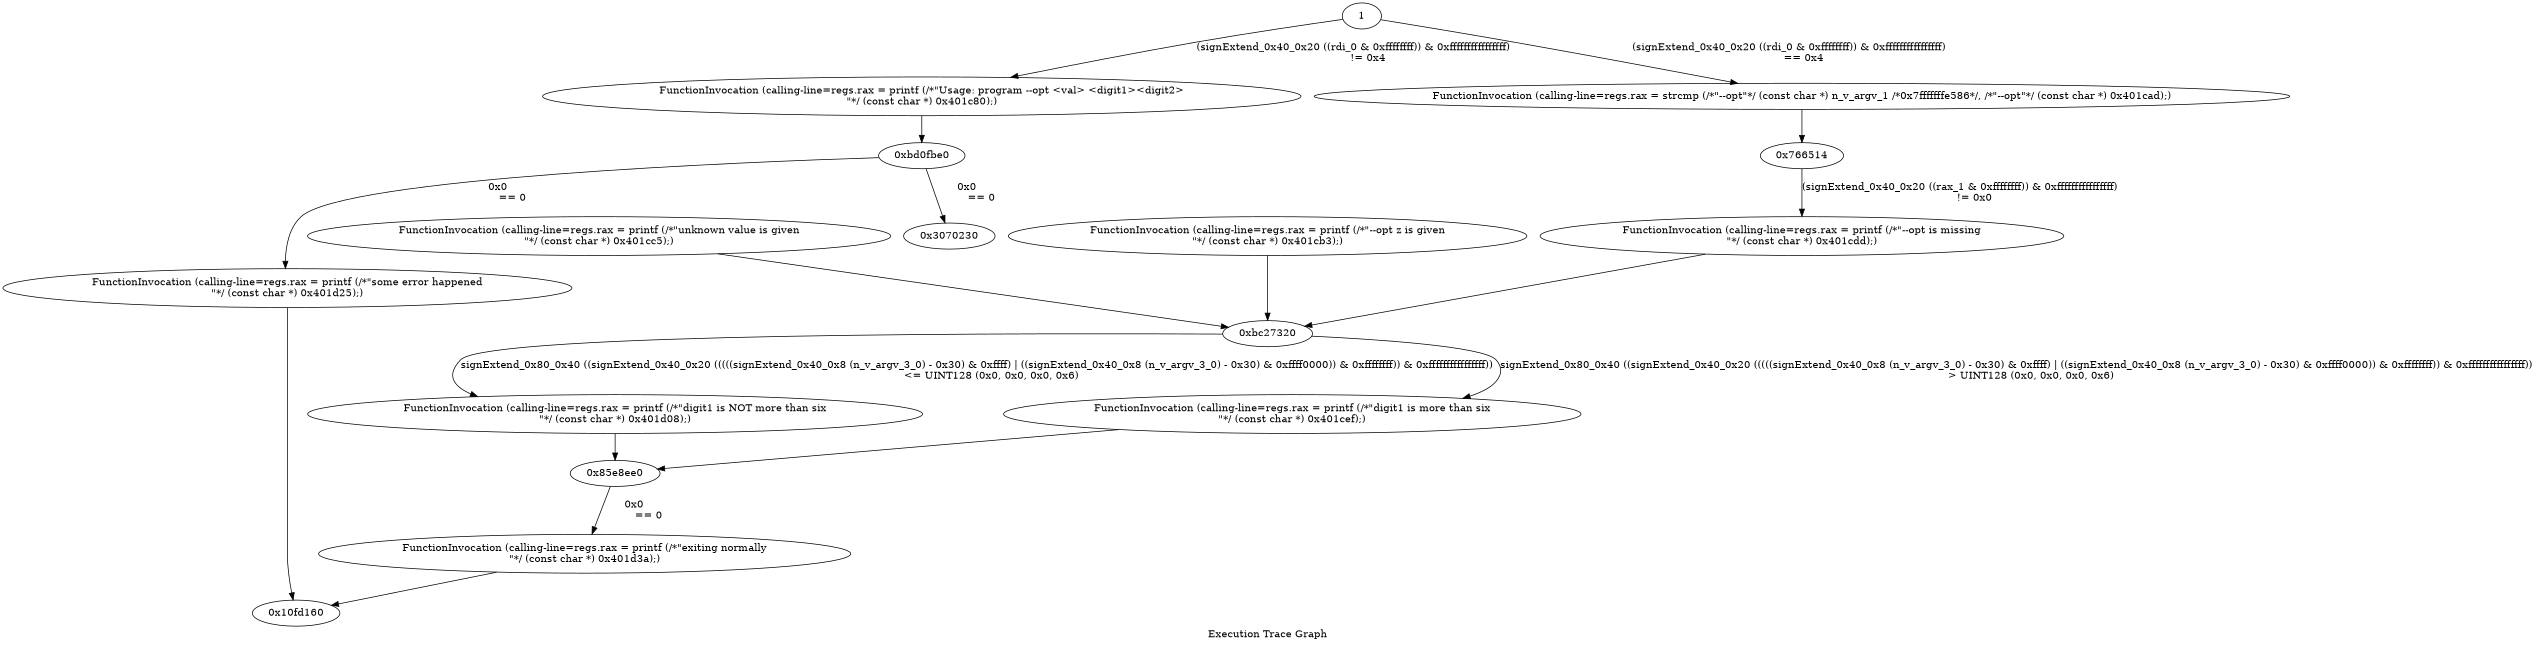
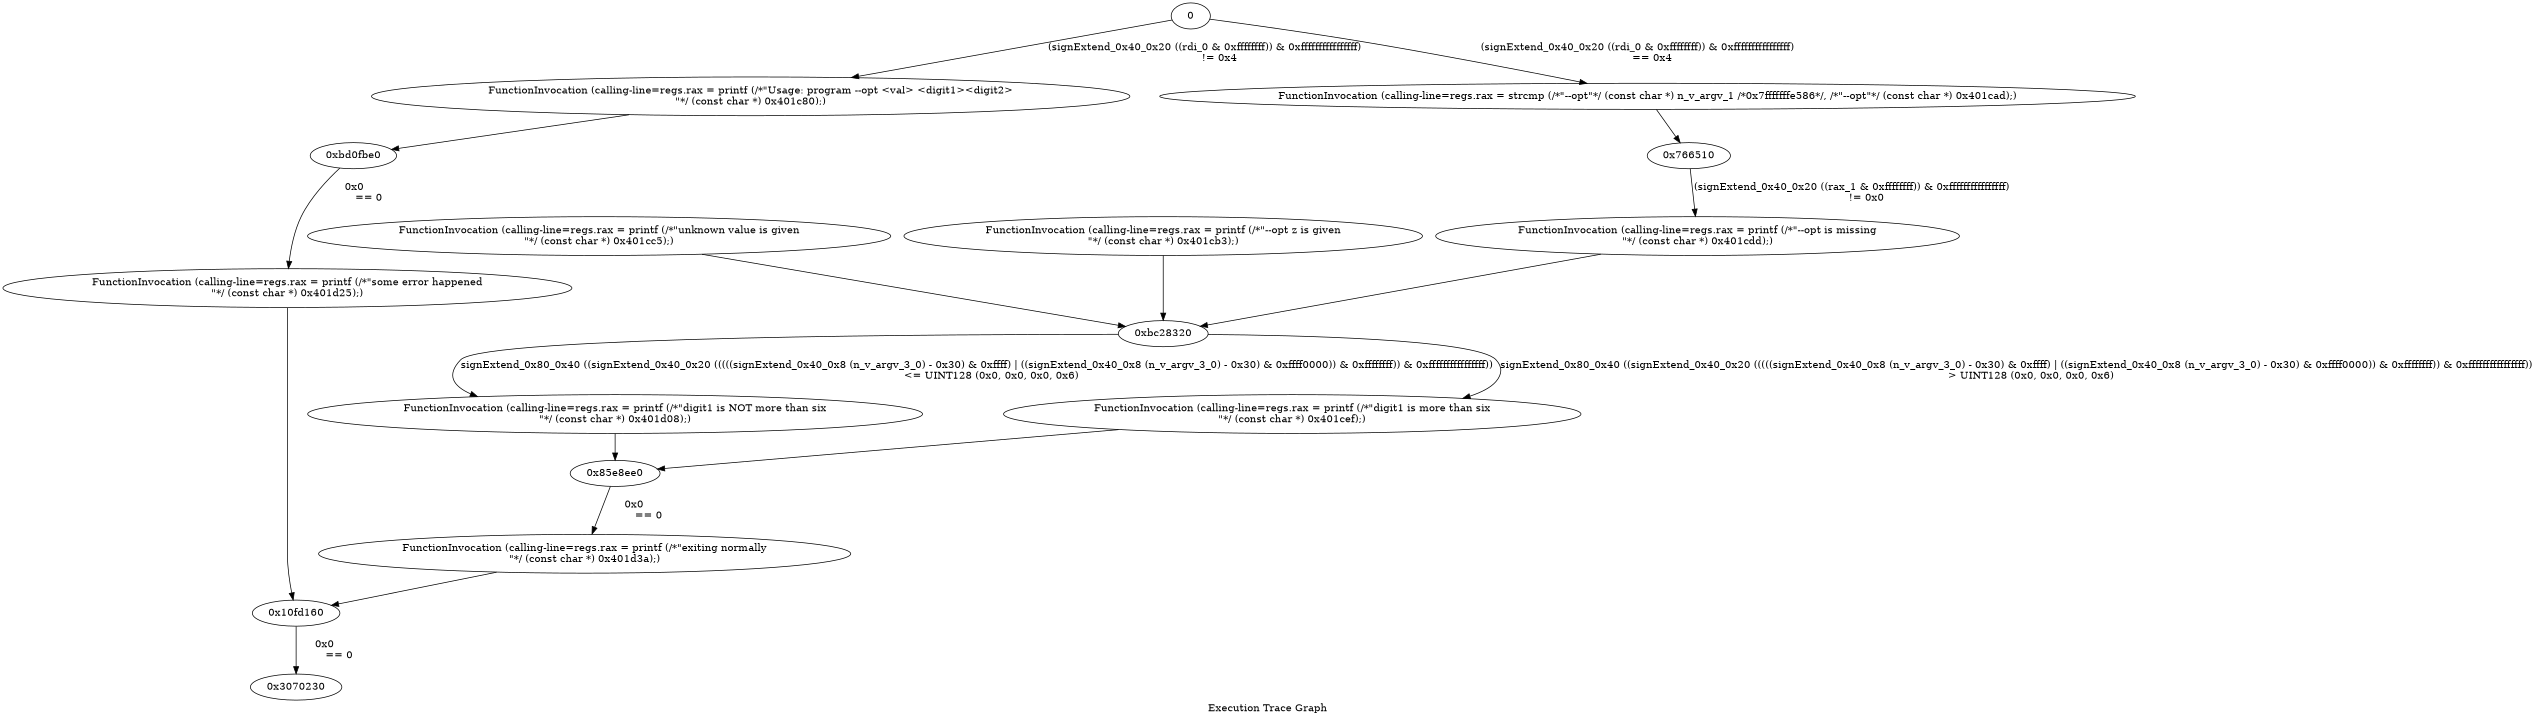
(1362, 16) -> (1191, 16)
(1802, 156) -> (1689, 156)
(934, 192) -> (296, 646)
(1268, 334) -> (1163, 334)
